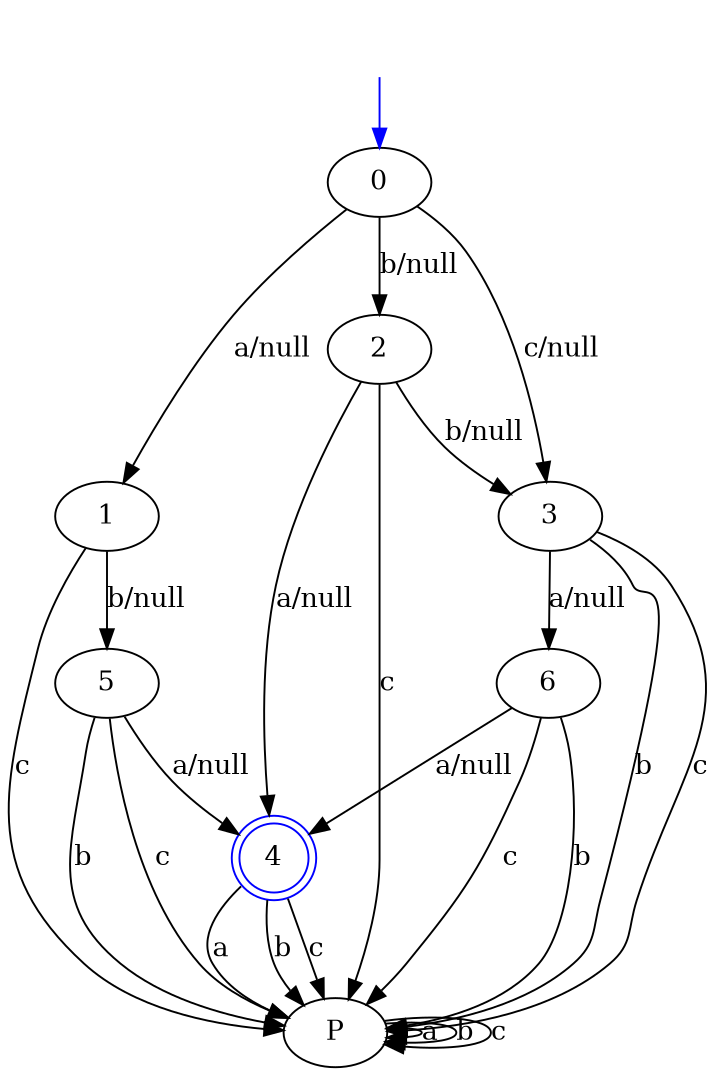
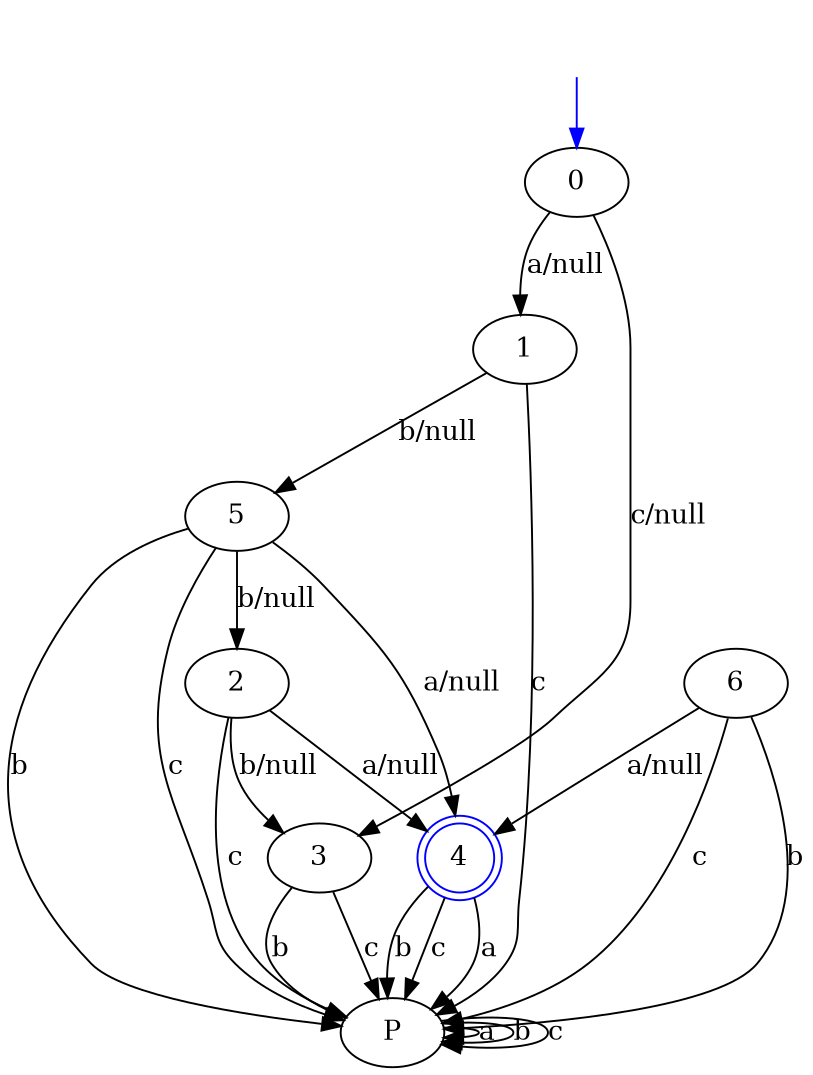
(380, 256) -> (237, 590)
(550, 590) -> none
